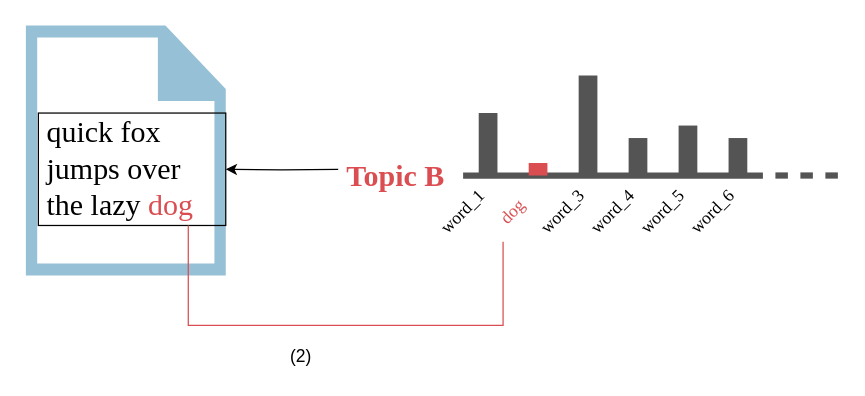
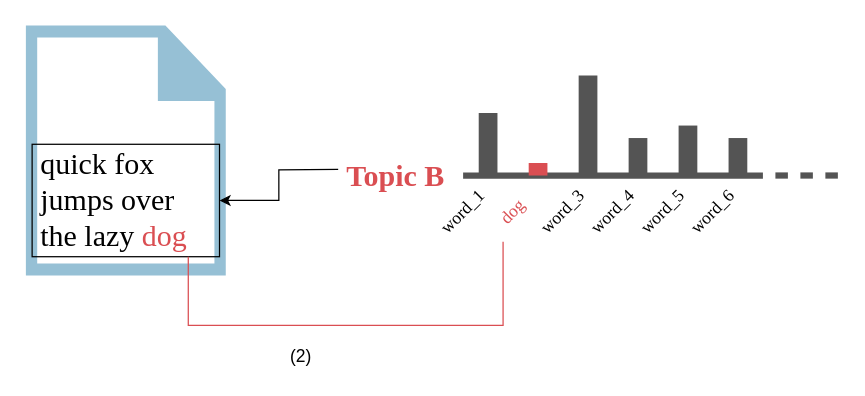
(132, 169) -> (126, 201)
